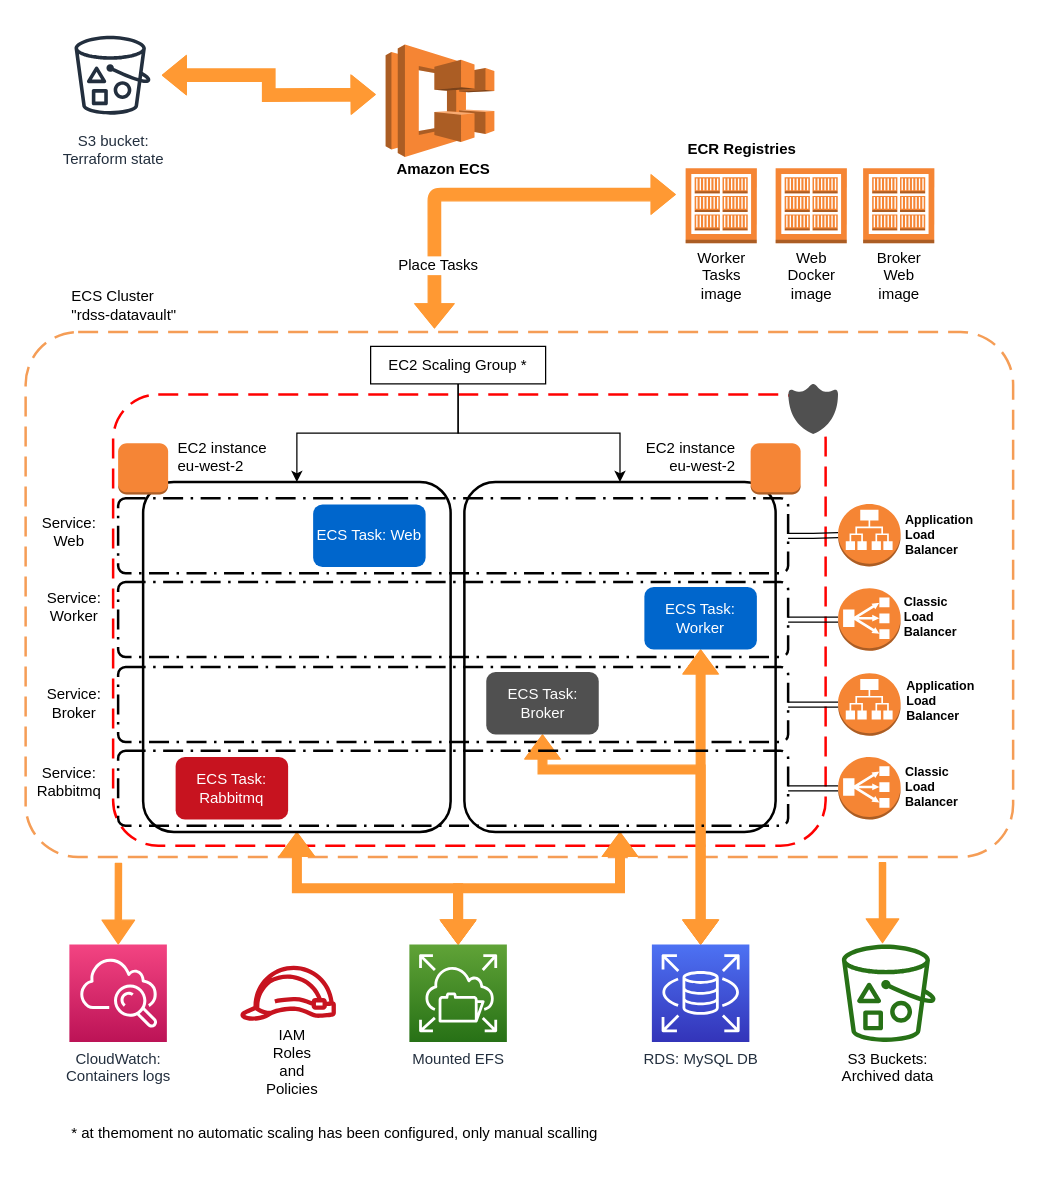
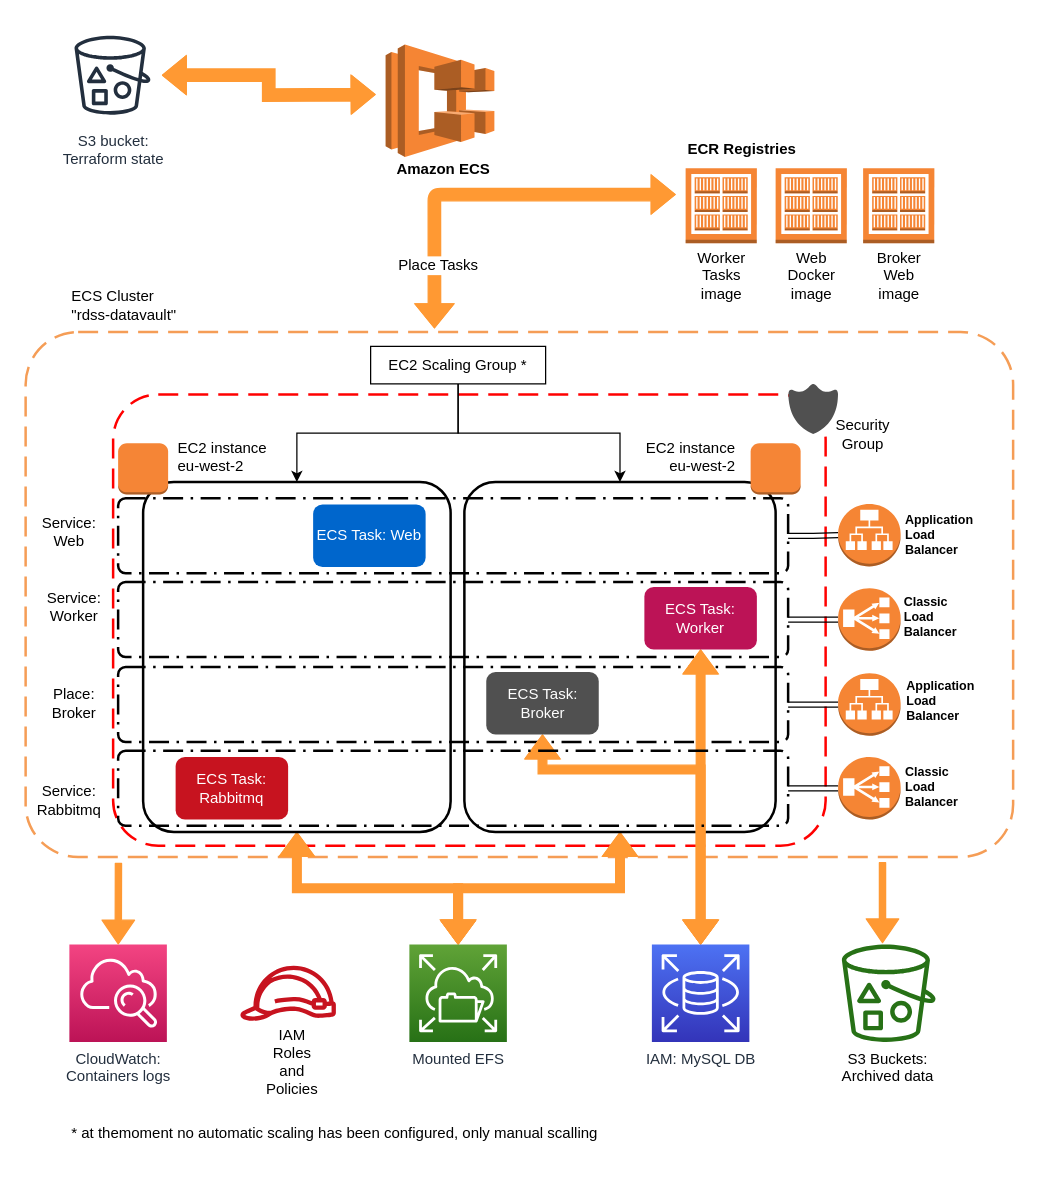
none -> (863, 434)
(701, 618) -> (701, 618)
(74, 703) -> (74, 703)
(69, 782) -> (69, 801)
(701, 1060) -> (701, 1060)
